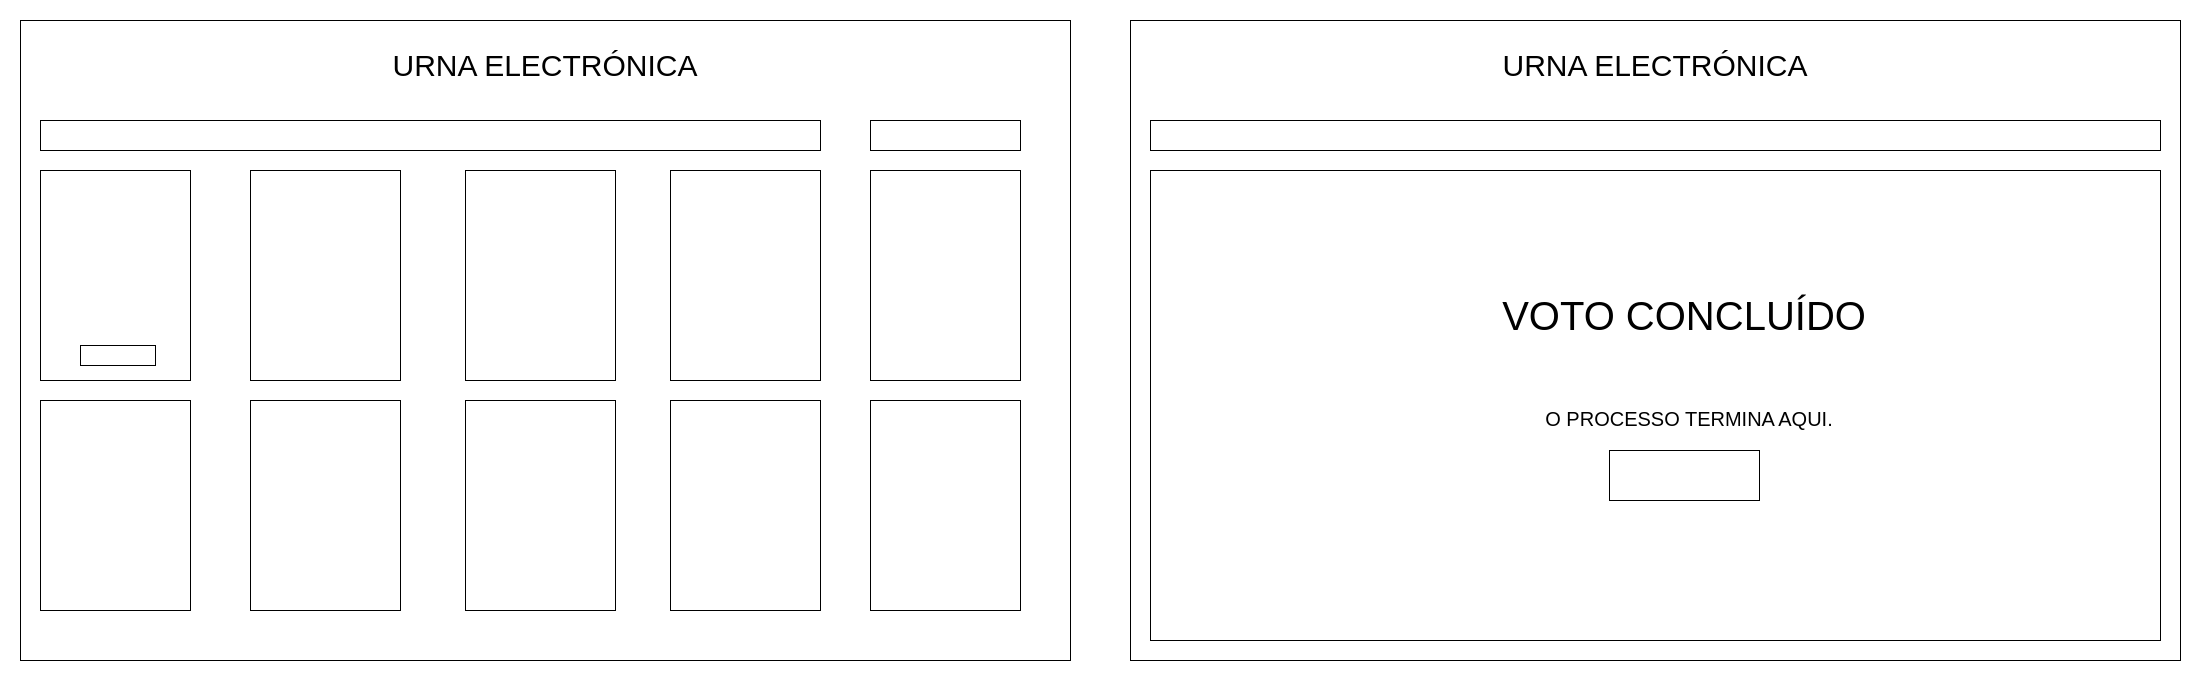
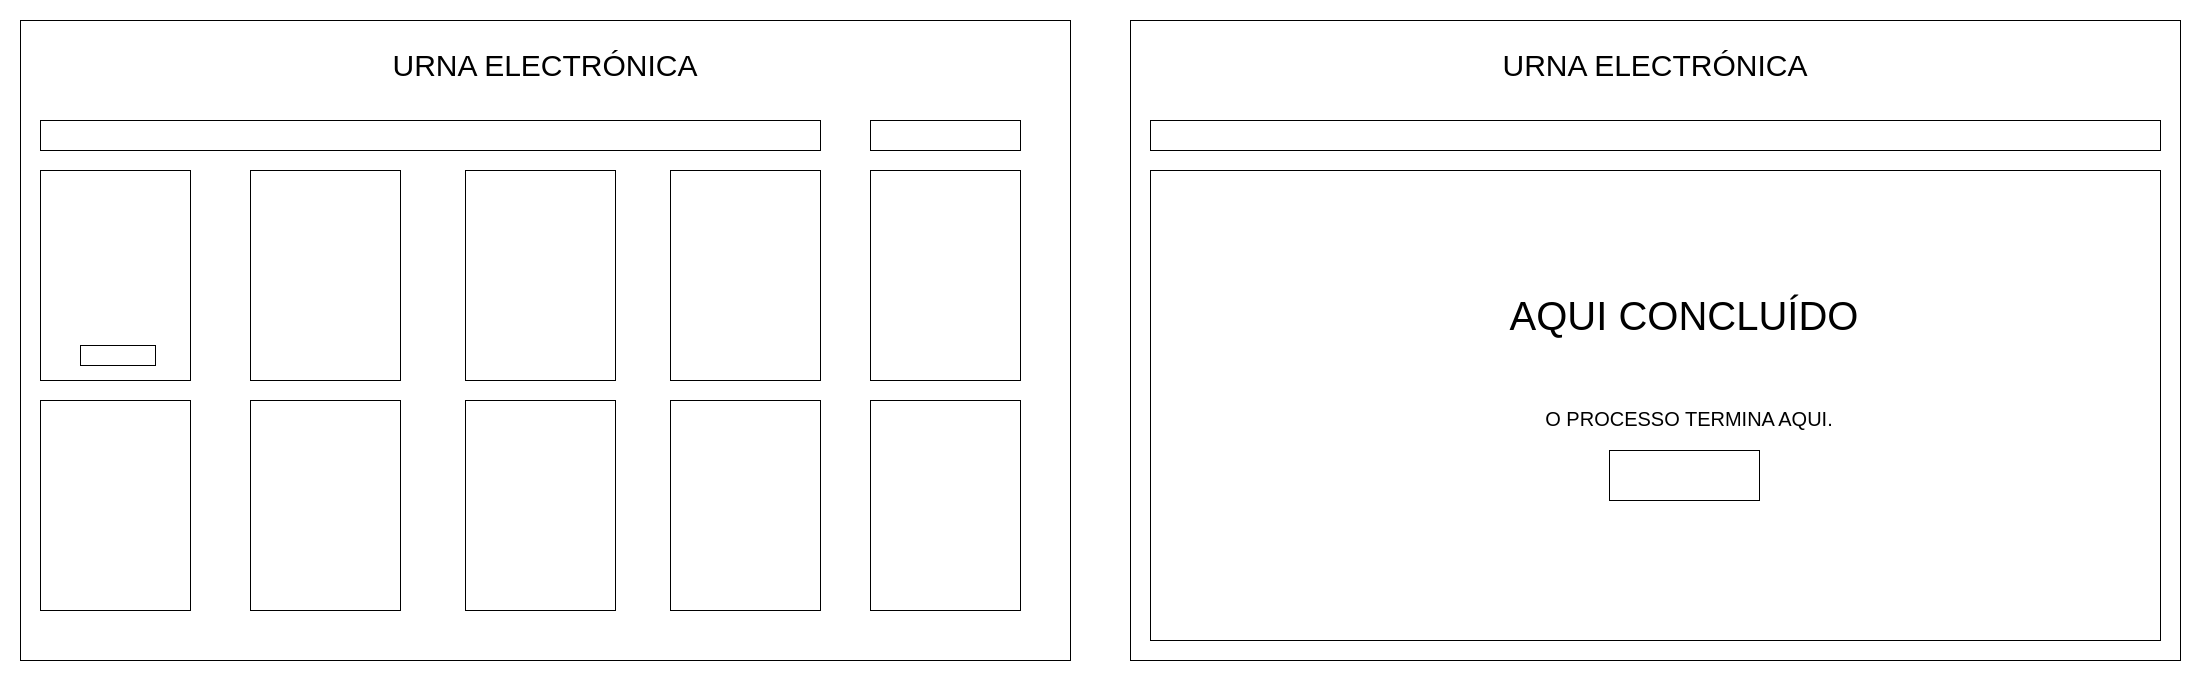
(1685, 316) -> (1685, 316)
